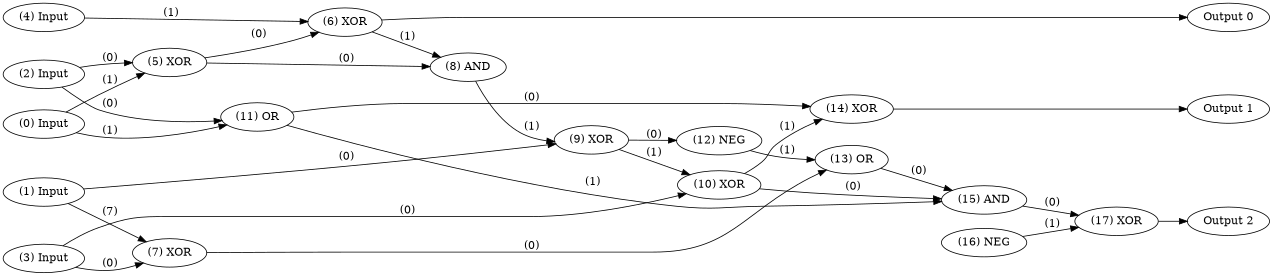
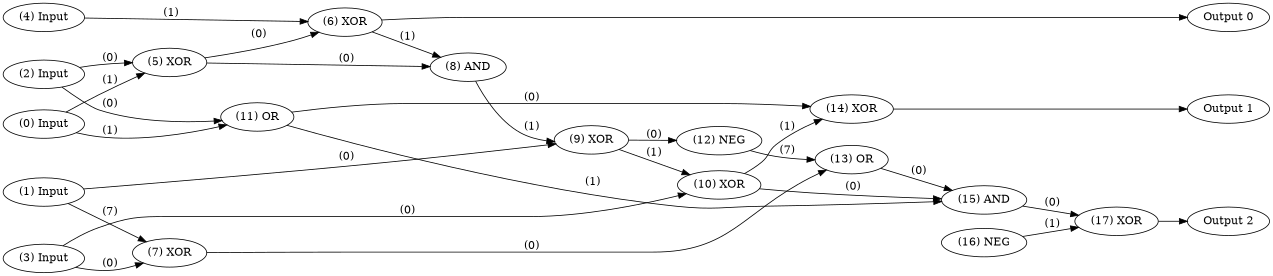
(786, 151) -> (786, 151)
